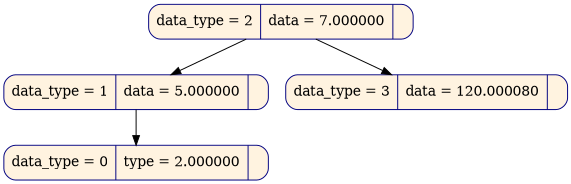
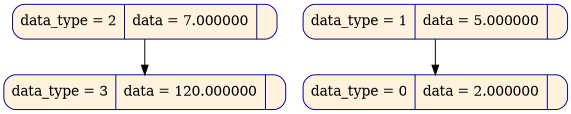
(213, 55) -> none
(473, 92) -> (191, 92)
(182, 162) -> (481, 92)
